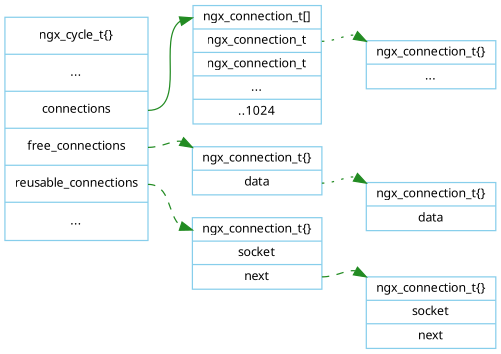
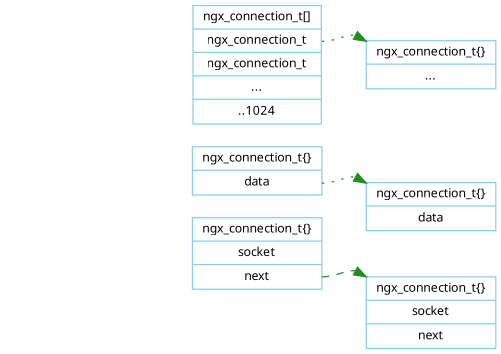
(76, 129) -> none
